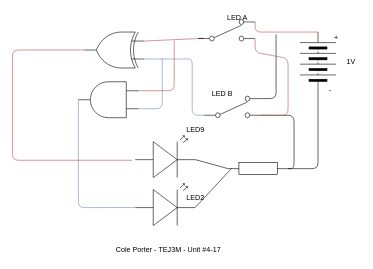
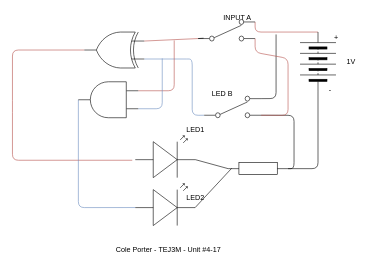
(238, 18) -> (238, 18)
(196, 131) -> (196, 131)
